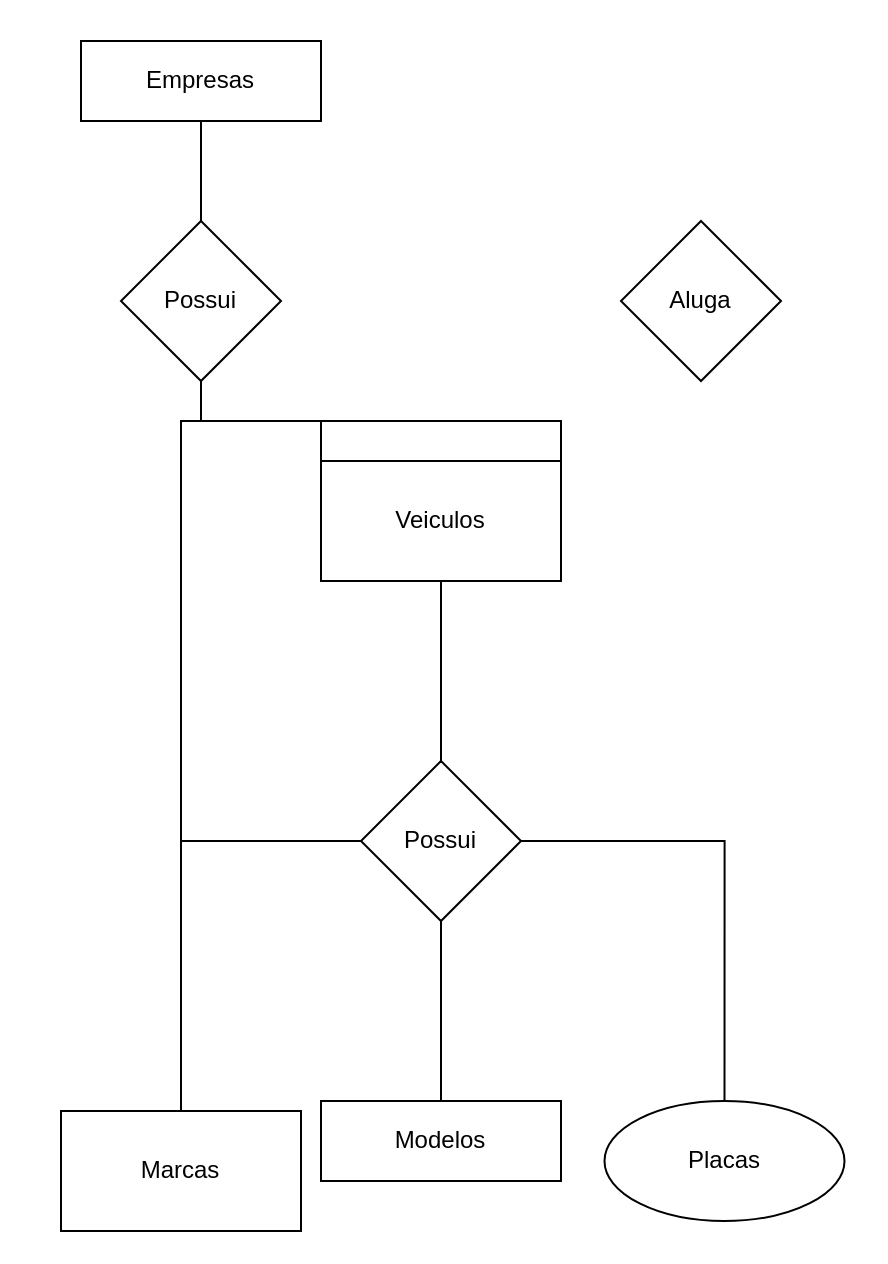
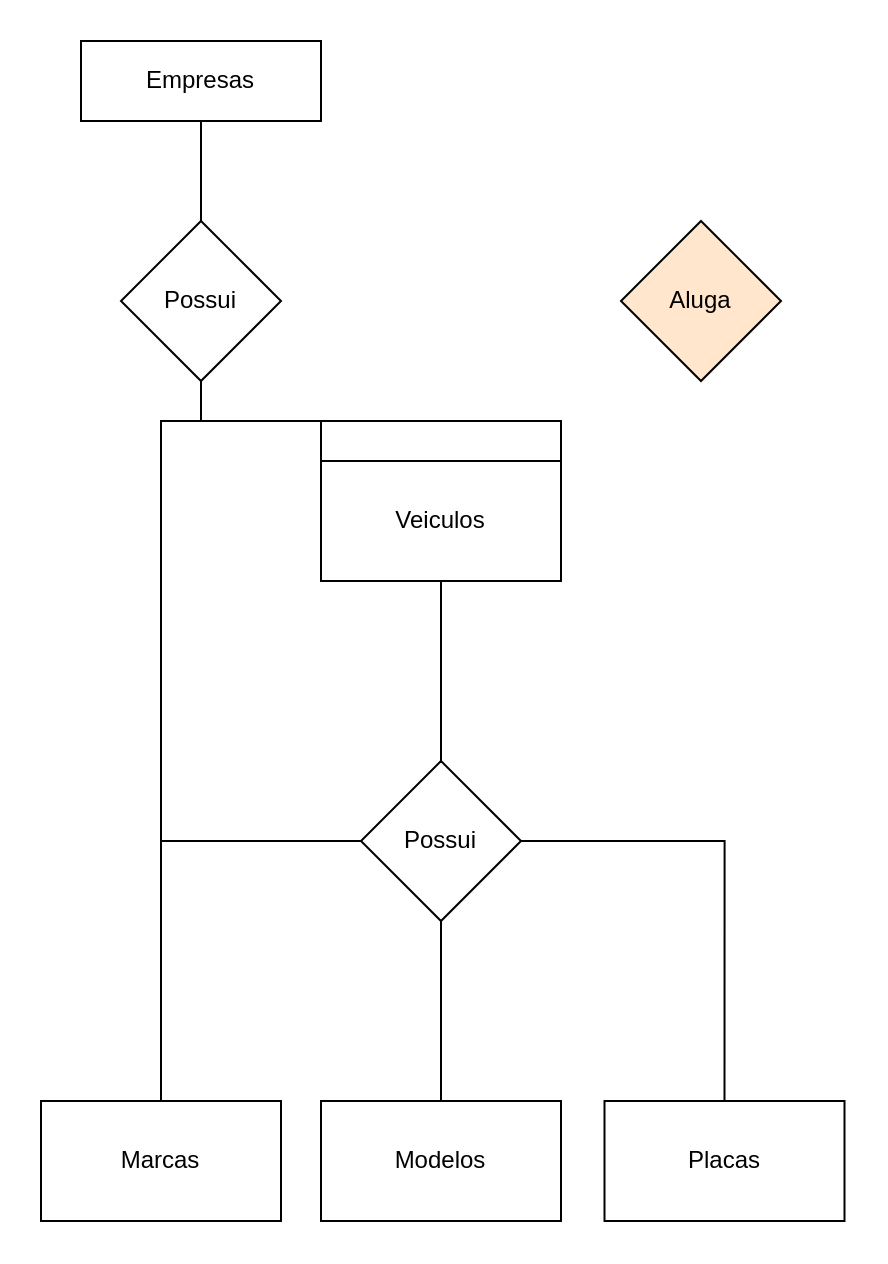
(701, 301) -> (701, 301)
(441, 1141) -> (441, 1161)
(725, 1161) -> (725, 1161)
(181, 1171) -> (161, 1161)
